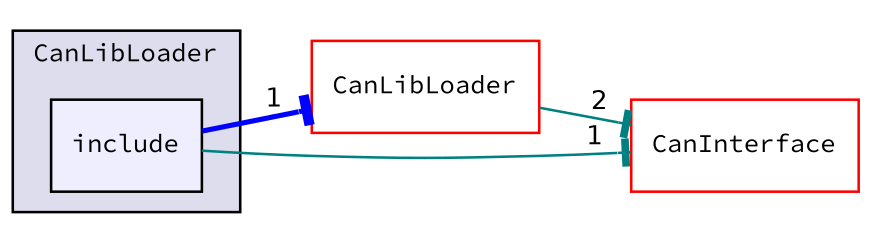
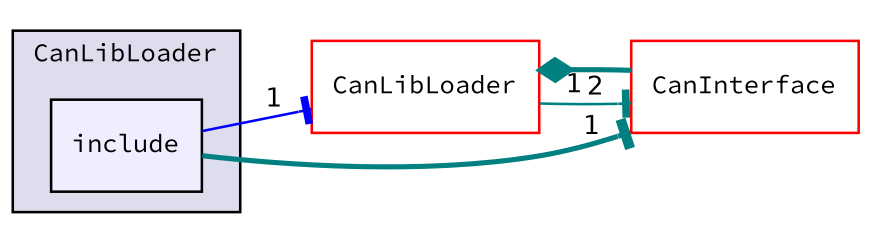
none -> (601, 70)
(258, 120) -> (258, 120)
(410, 158) -> (411, 167)
